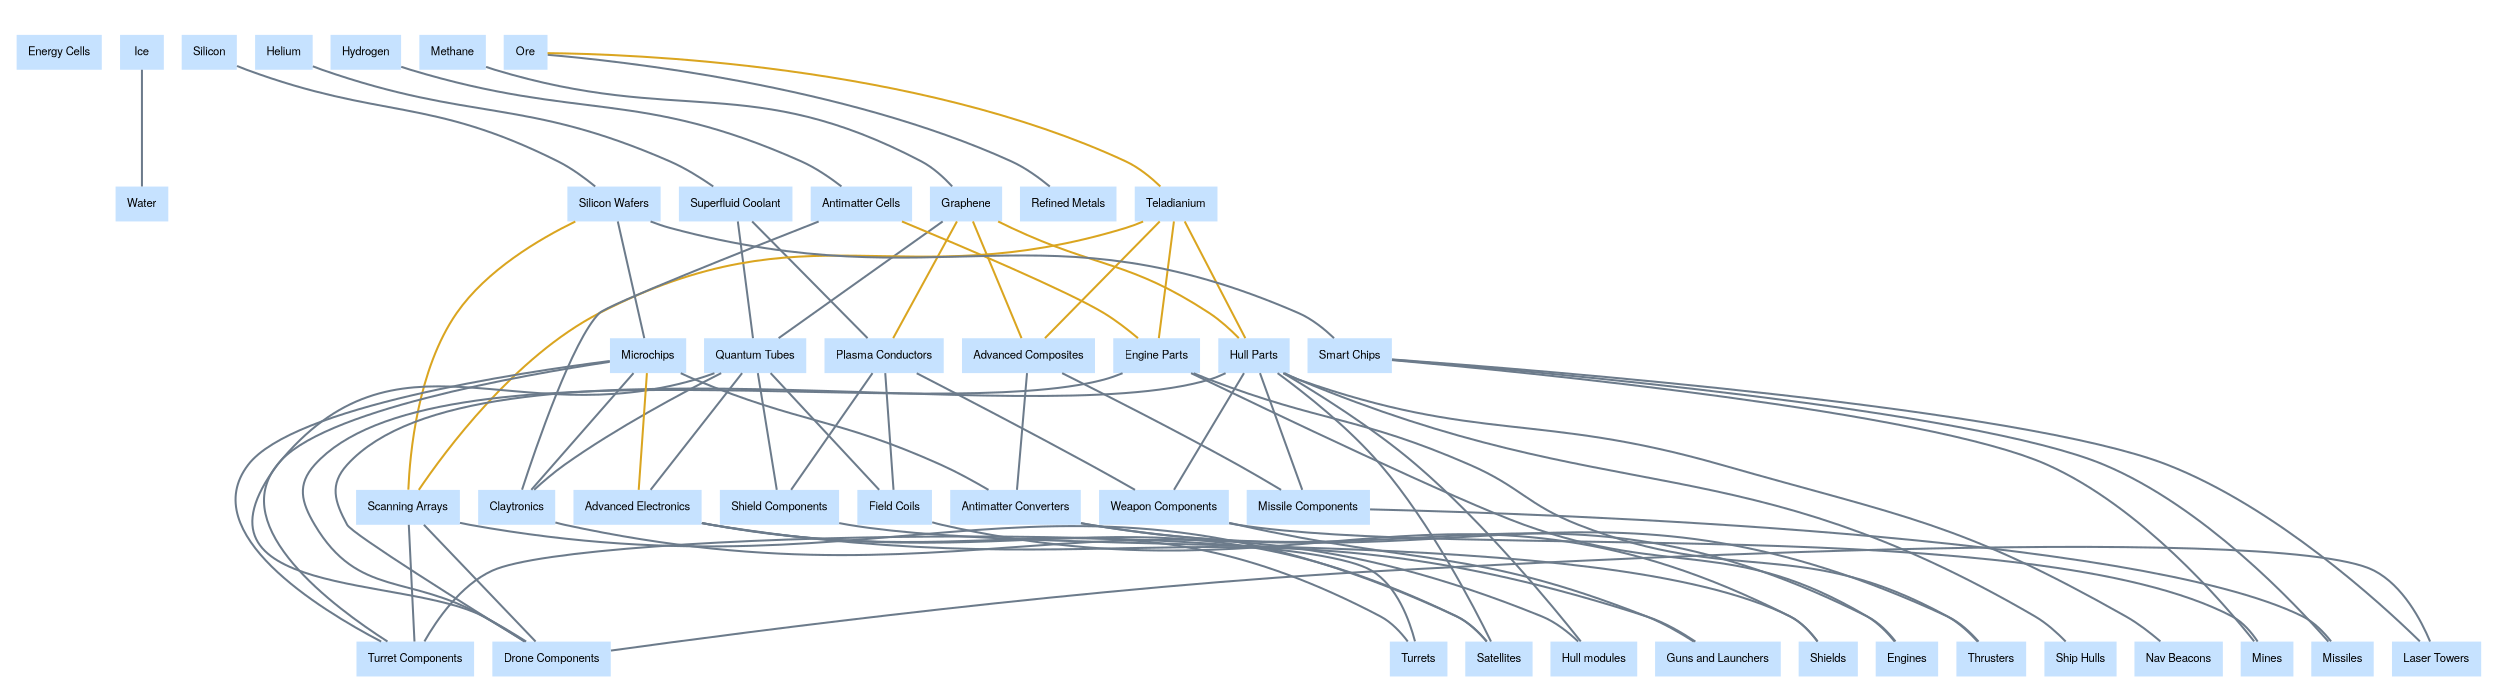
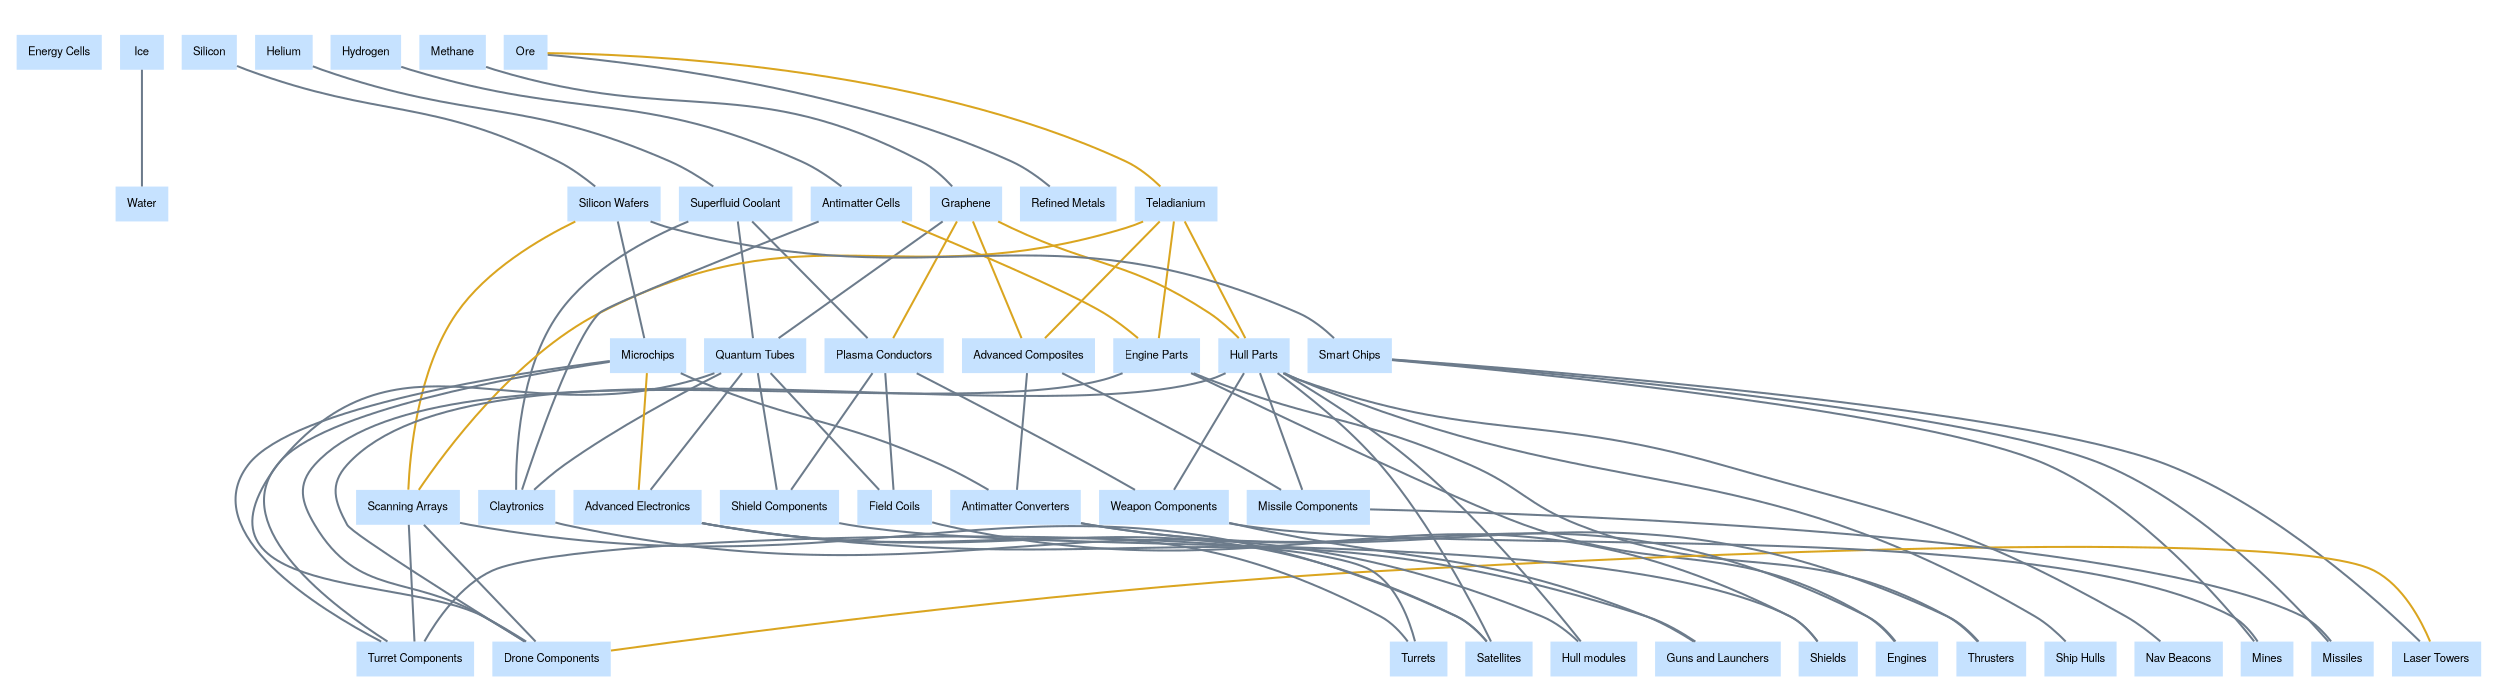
(582, 431) -> (553, 323)
(1584, 561) -> (1584, 561)
